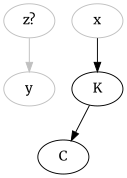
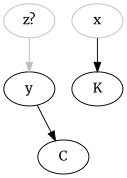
(29, 89) -> (29, 89)
(83, 119) -> (44, 119)
